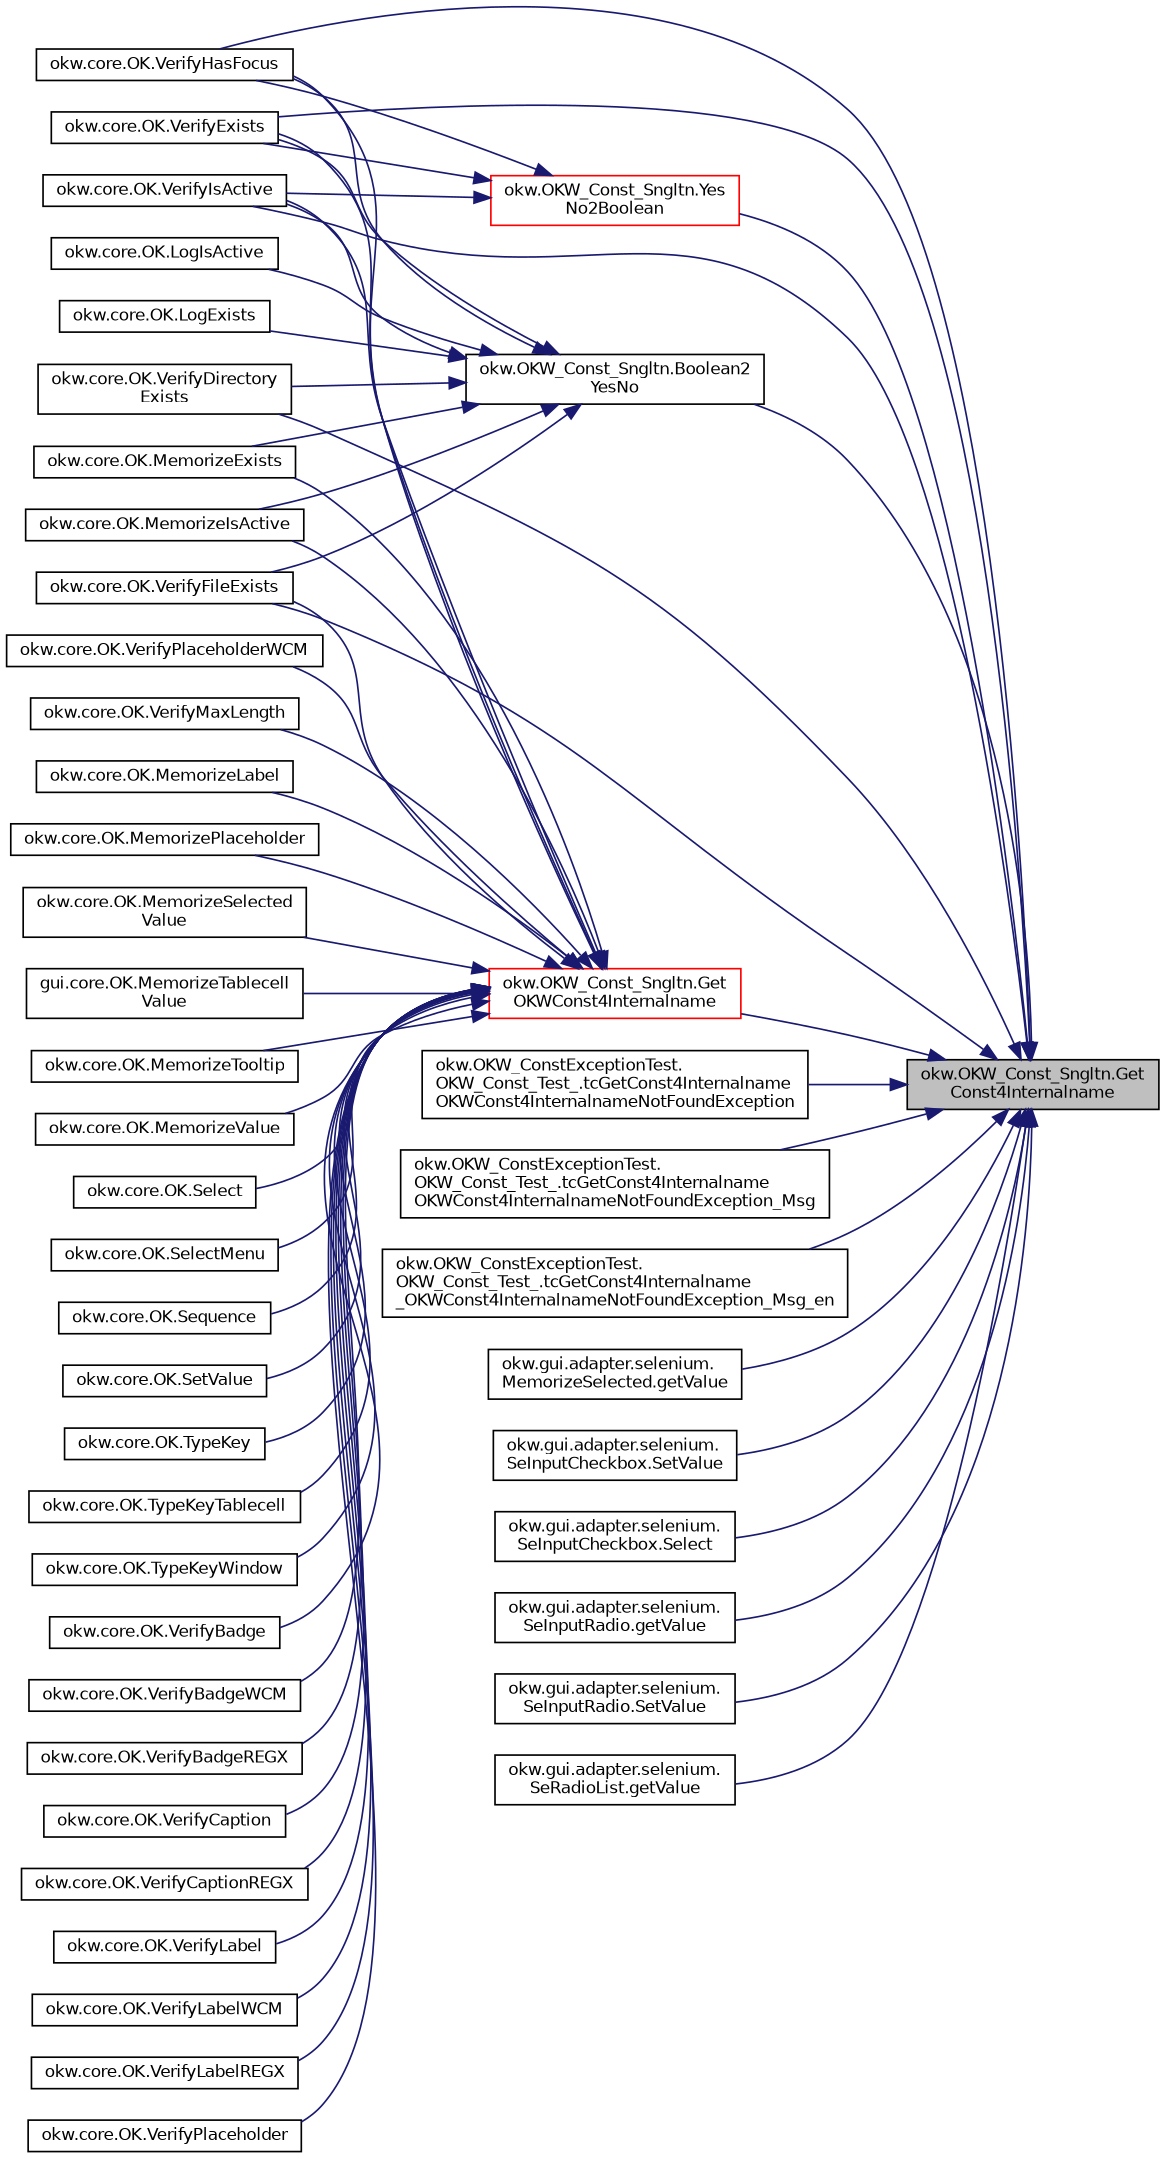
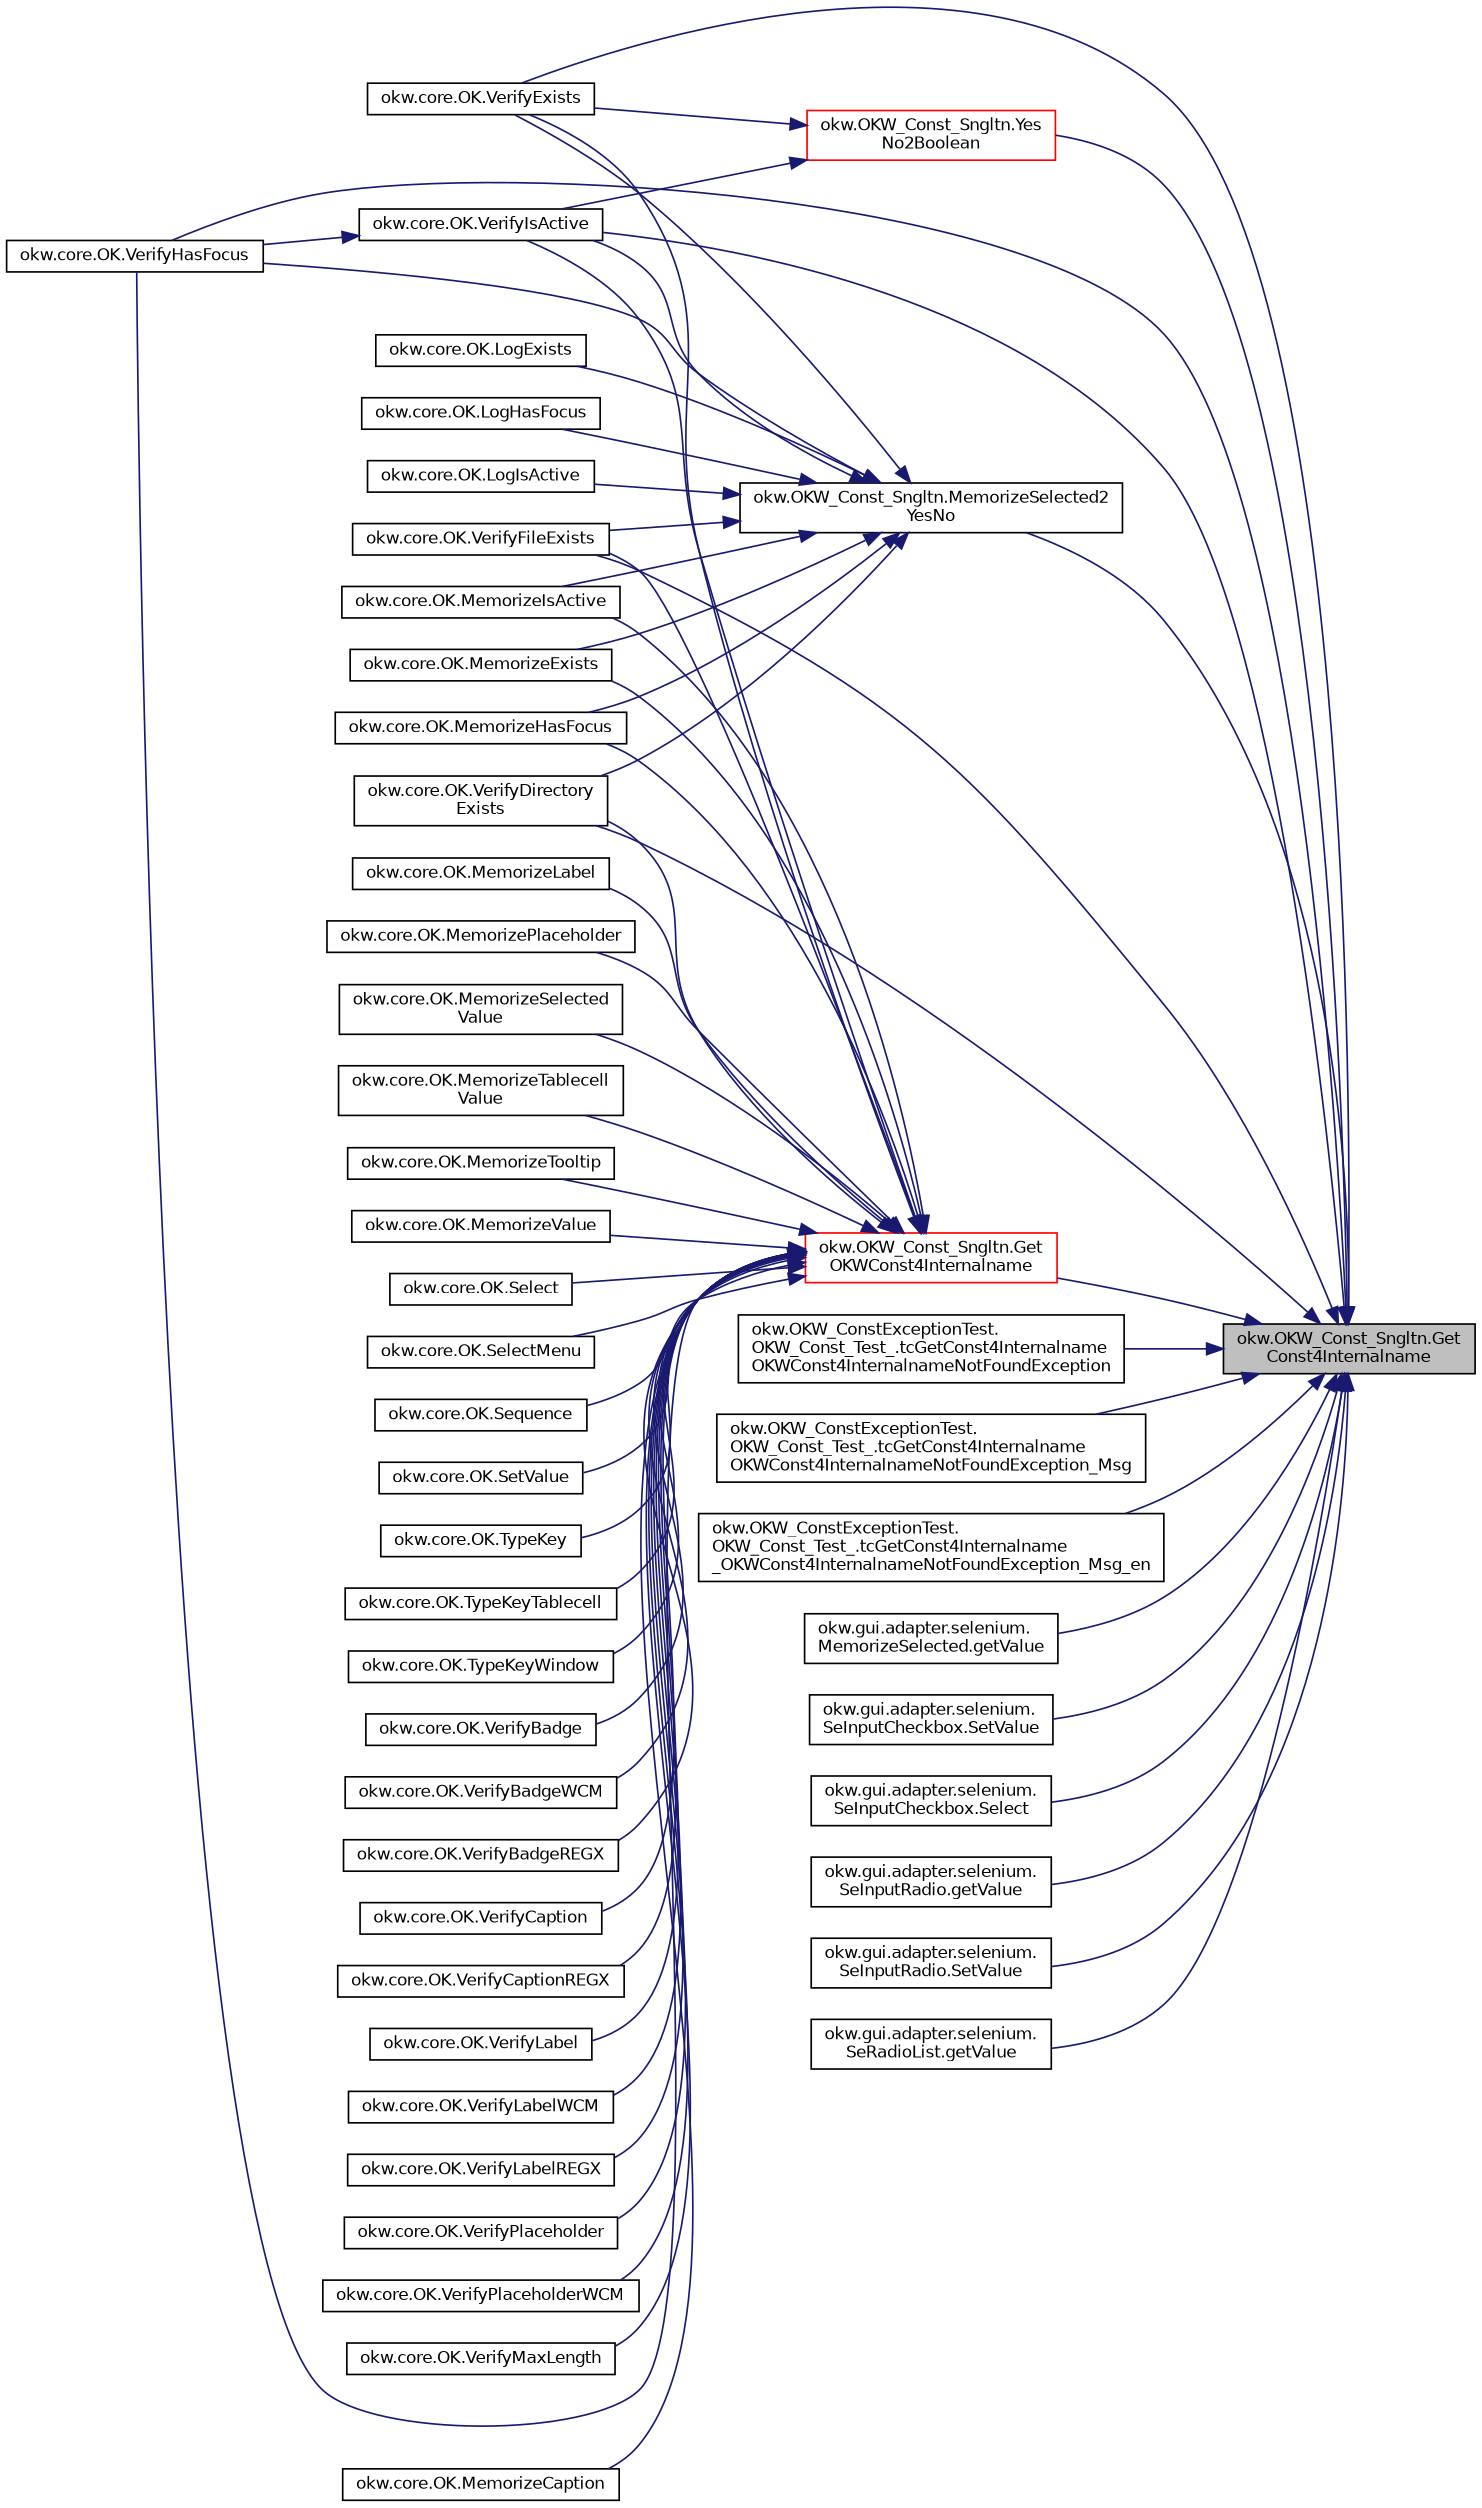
(398, 119) -> (303, 241)
(615, 379) -> (931, 508)
none -> (481, 413)
none -> (481, 728)
none -> (676, 933)
(165, 993) -> (481, 1091)
none -> (481, 2484)
